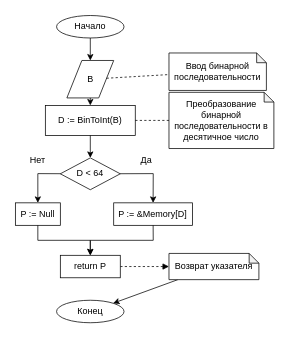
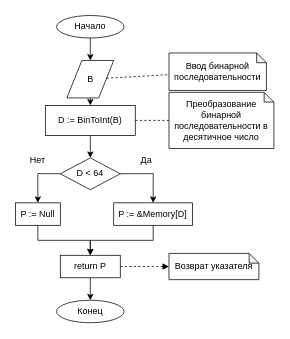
(147, 291) -> (90, 287)
